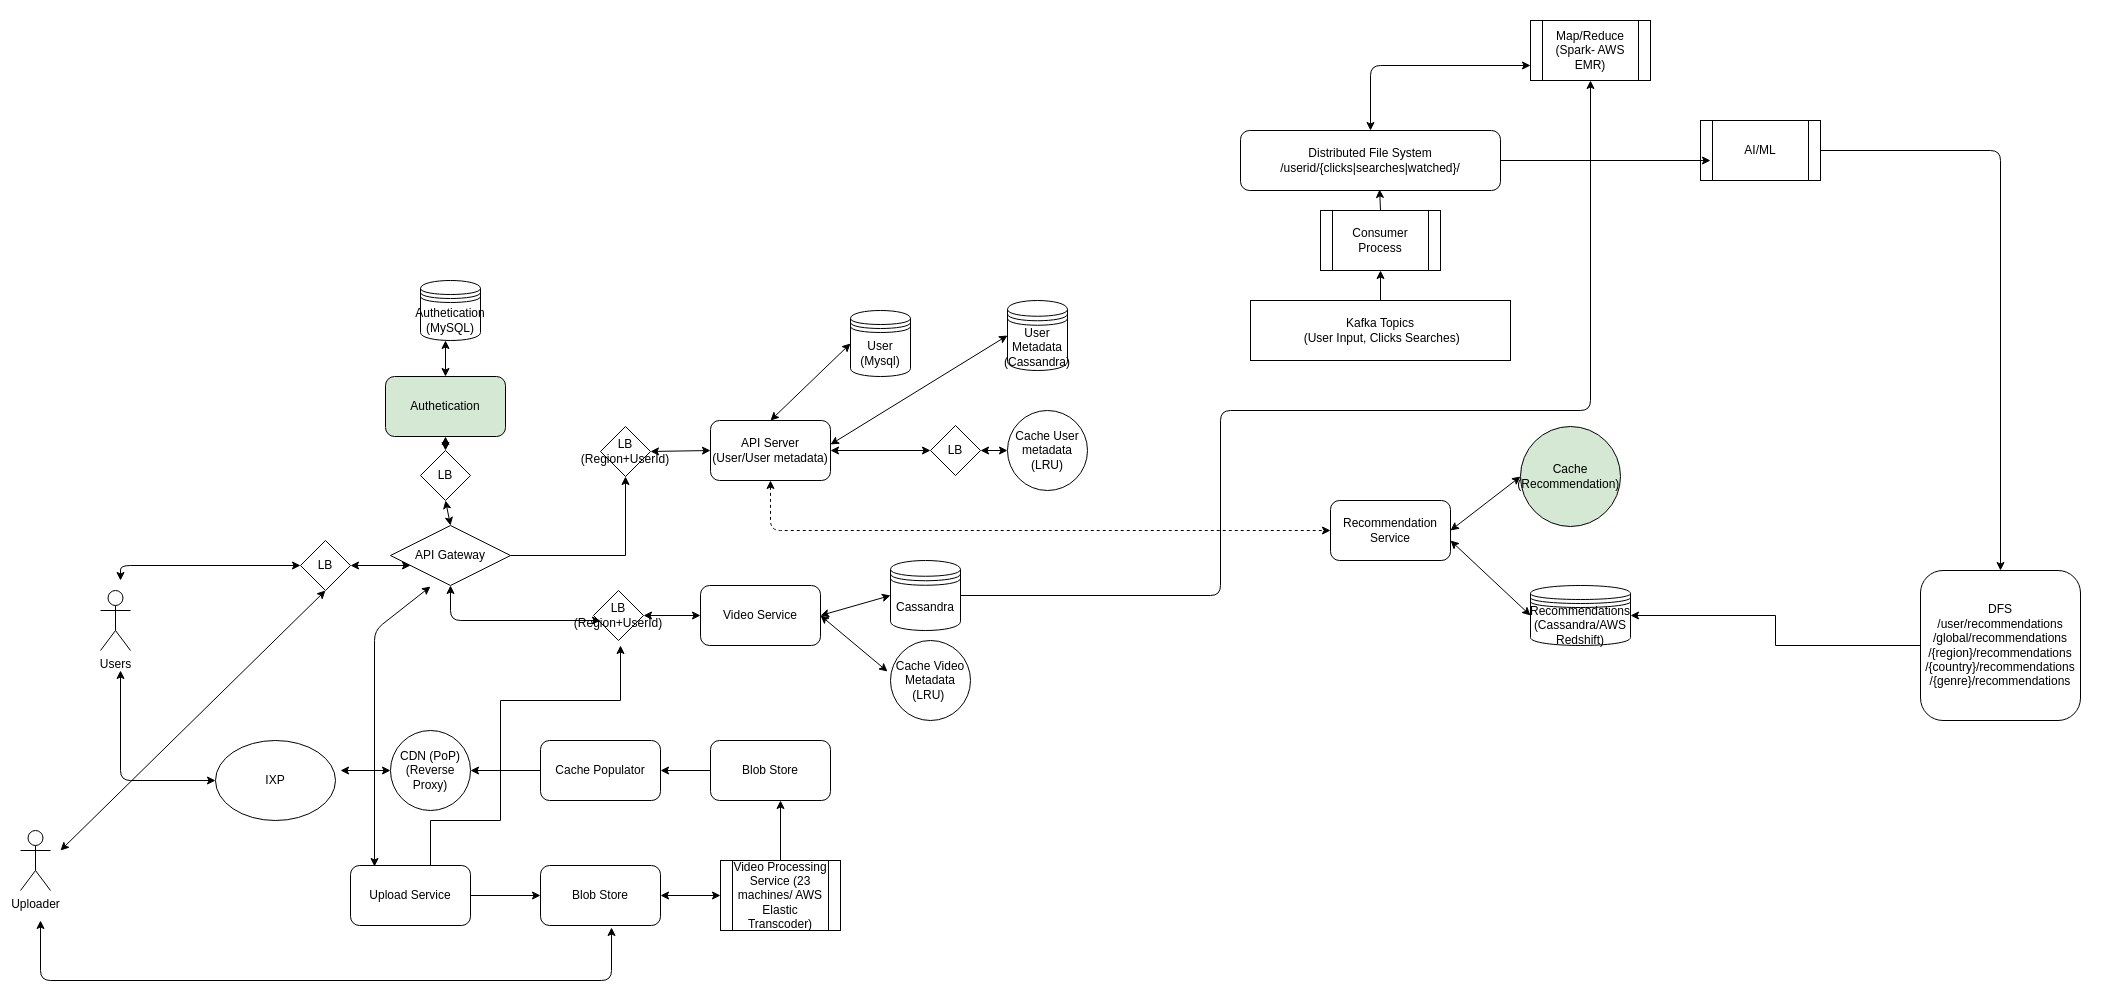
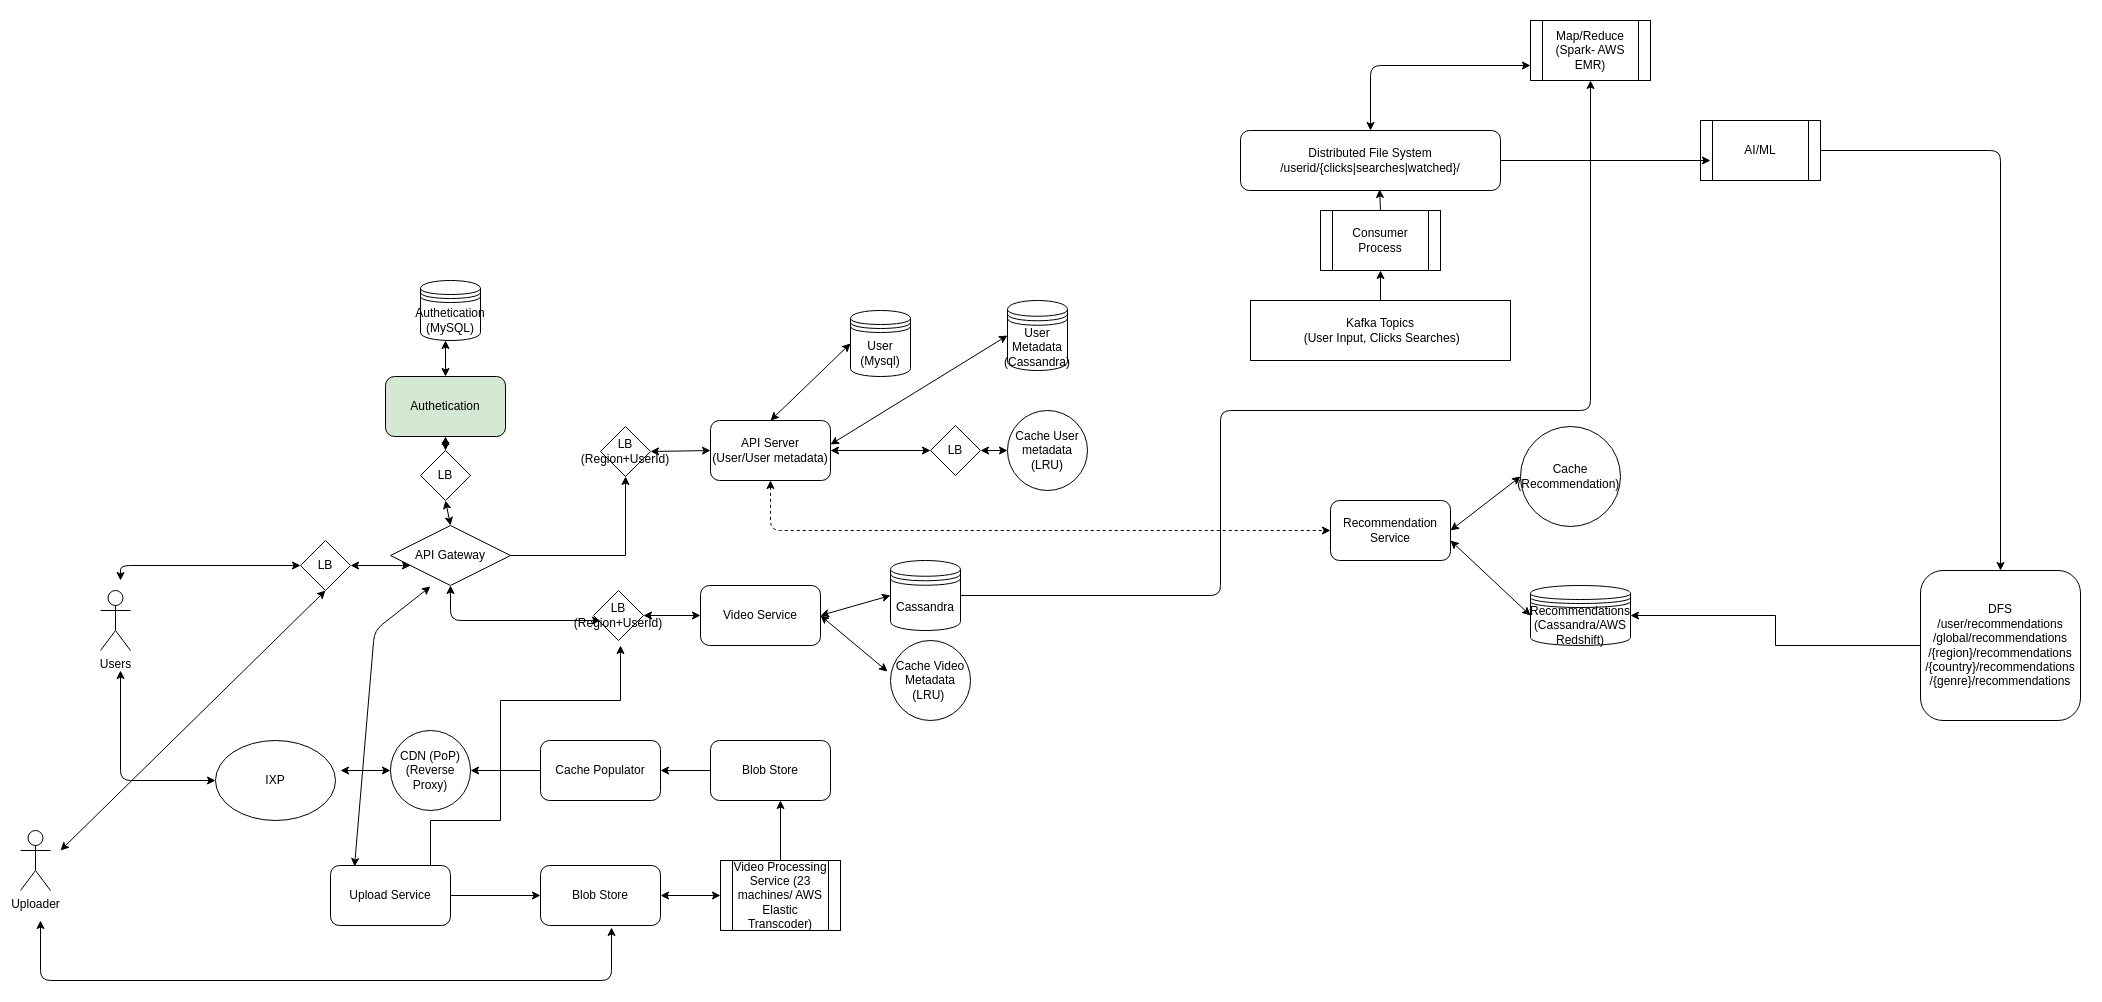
(1571, 477) -> (1571, 477)
(411, 896) -> (391, 896)
